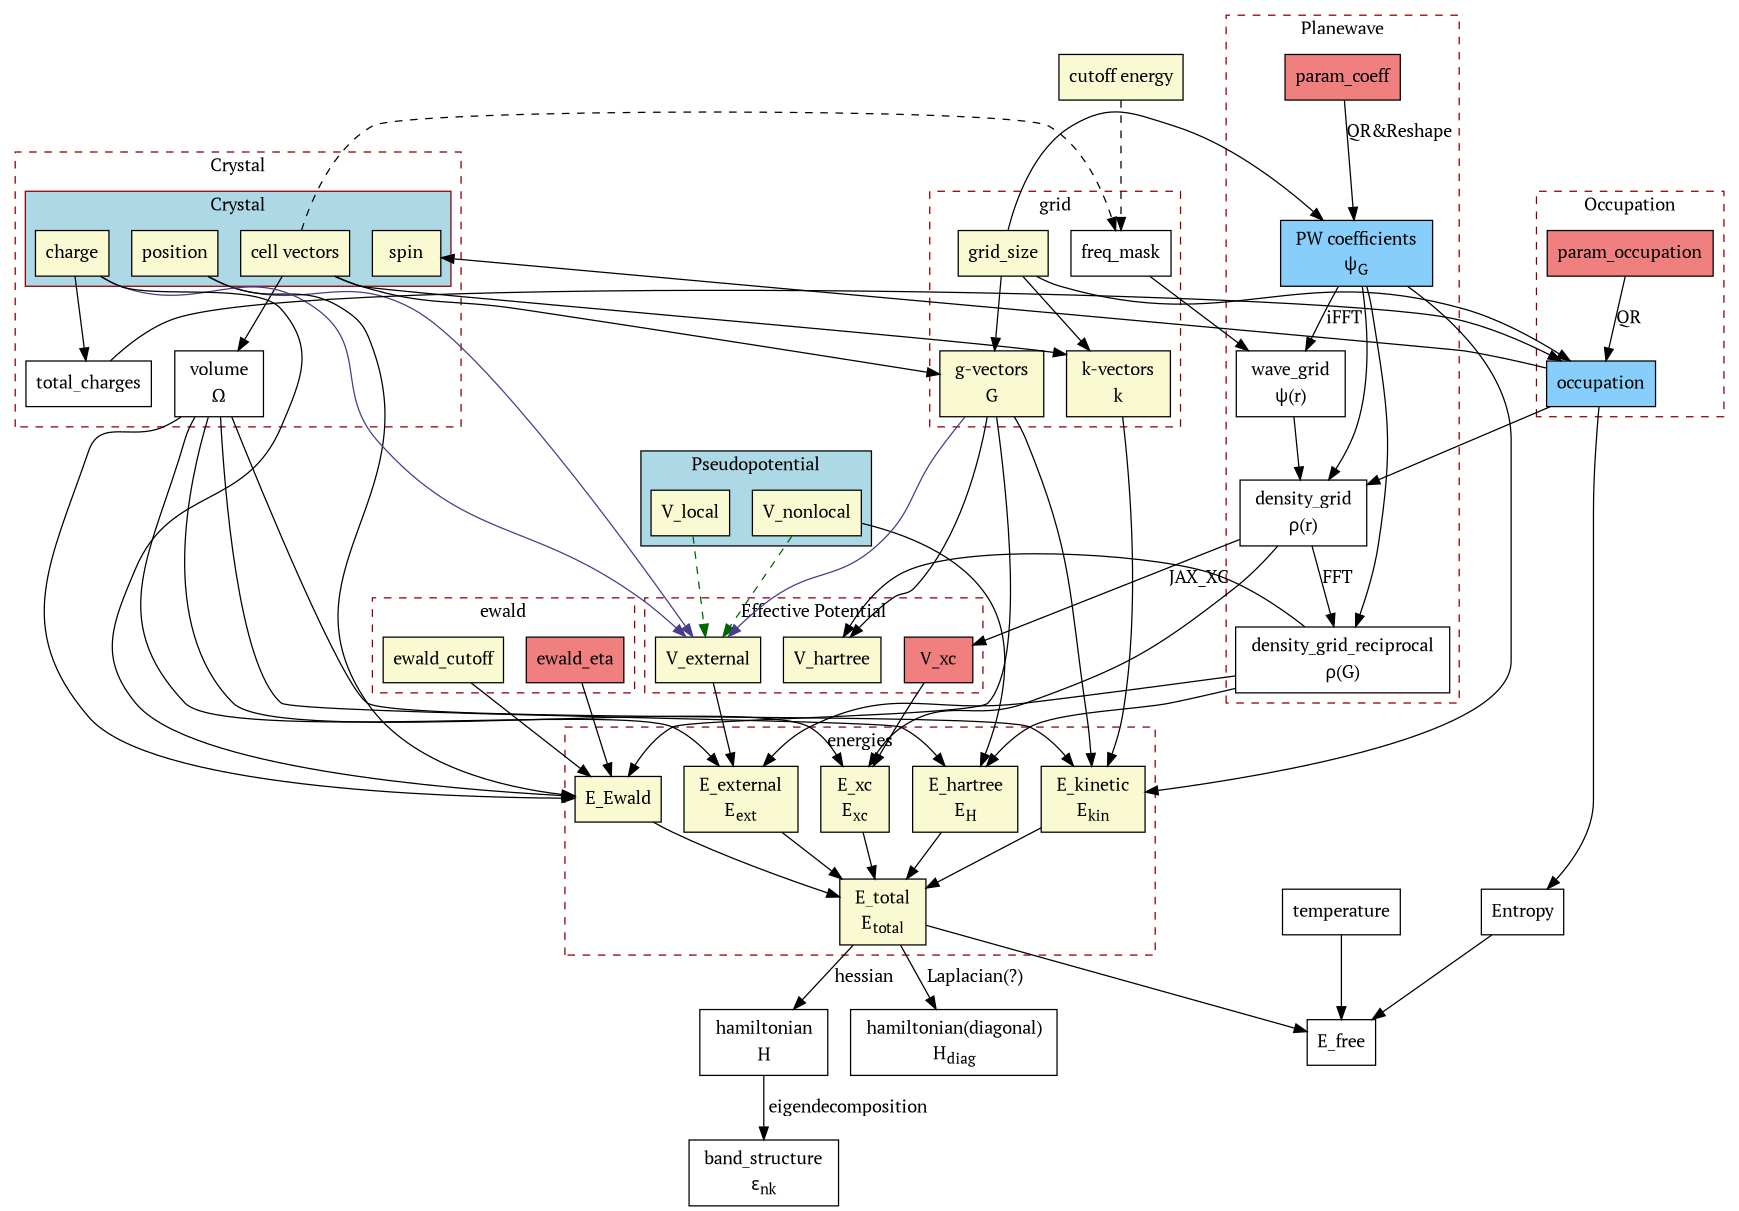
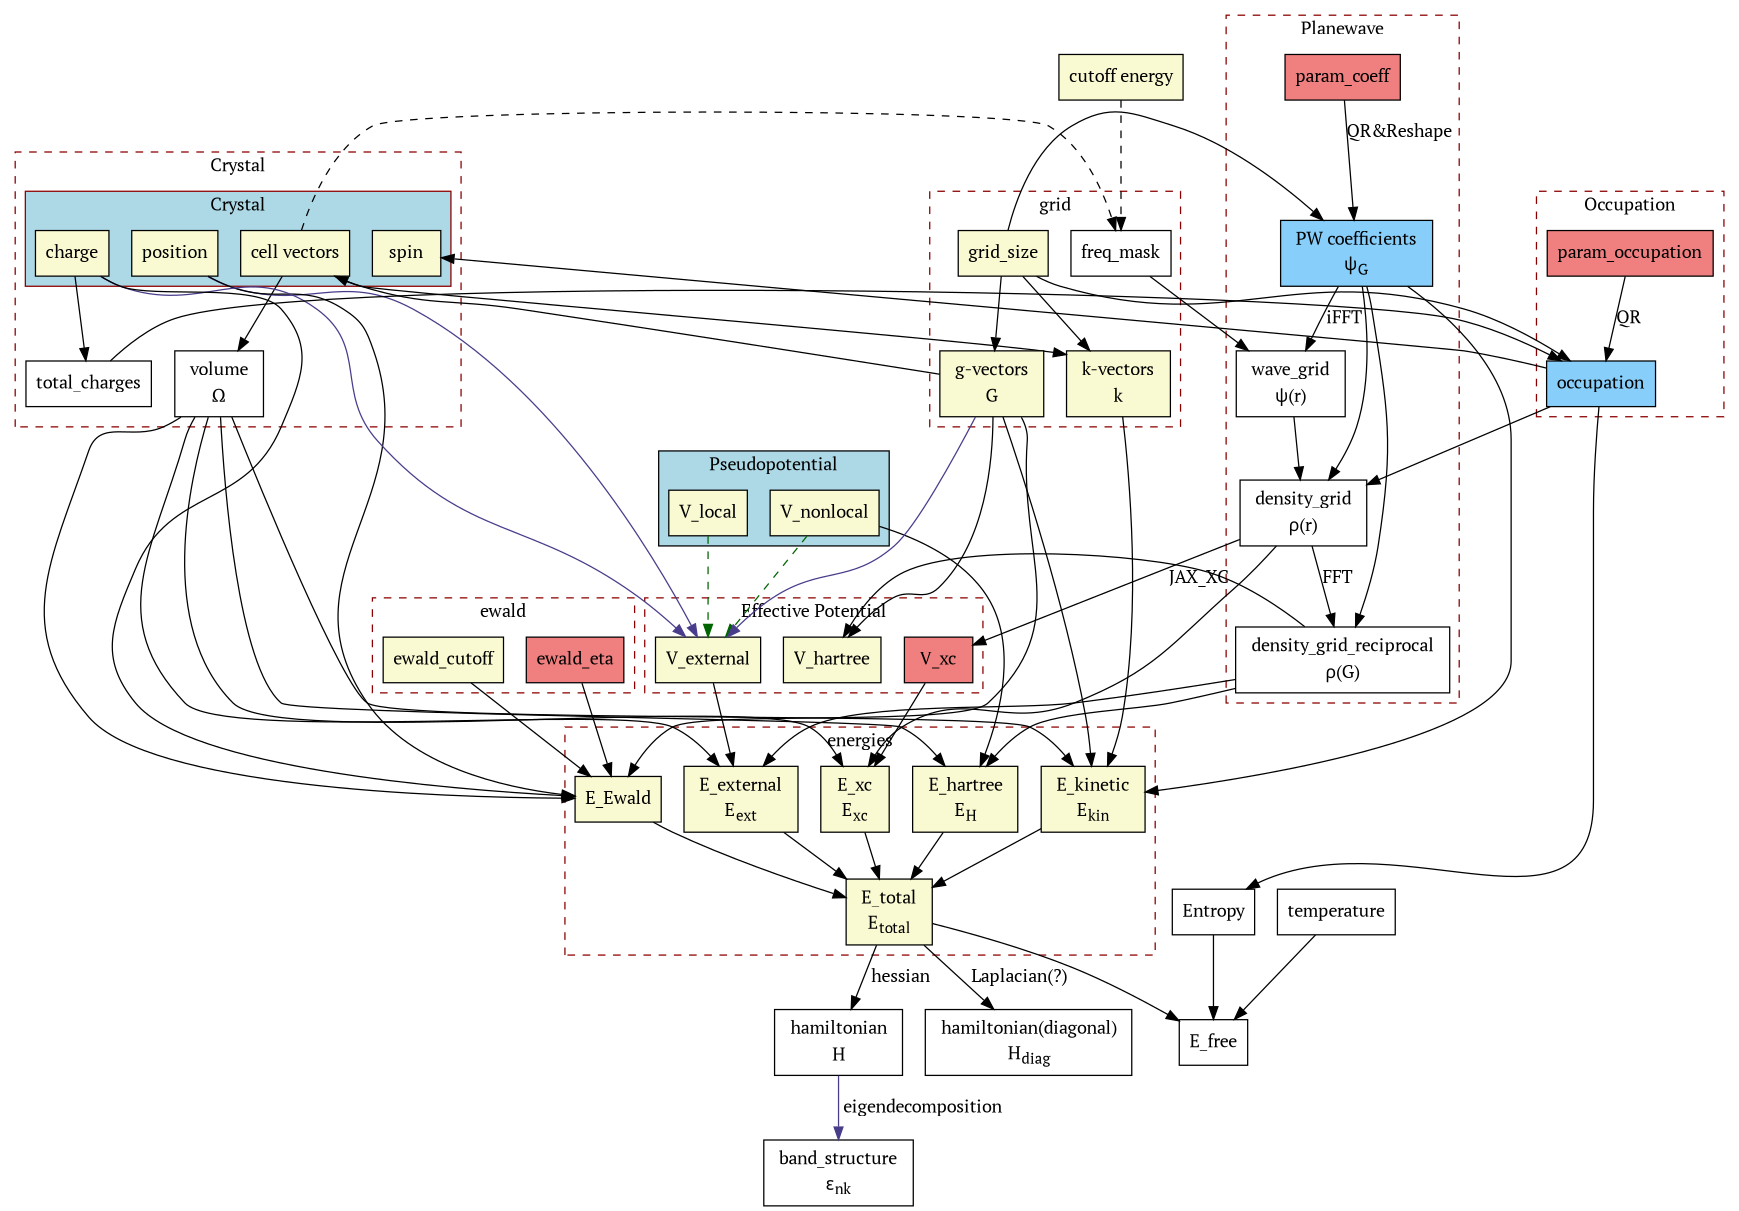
(630, 326) -> (643, 328)
(764, 1101) -> (839, 1101)
